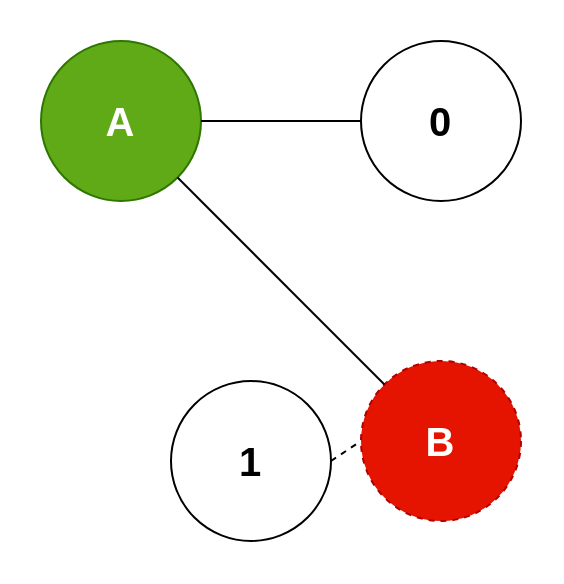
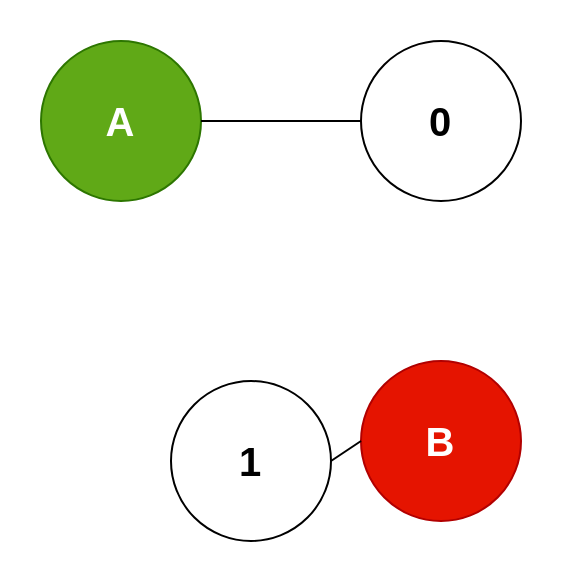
(281, 281) -> none
(441, 441) -> (441, 441)
(347, 450) -> (347, 450)
